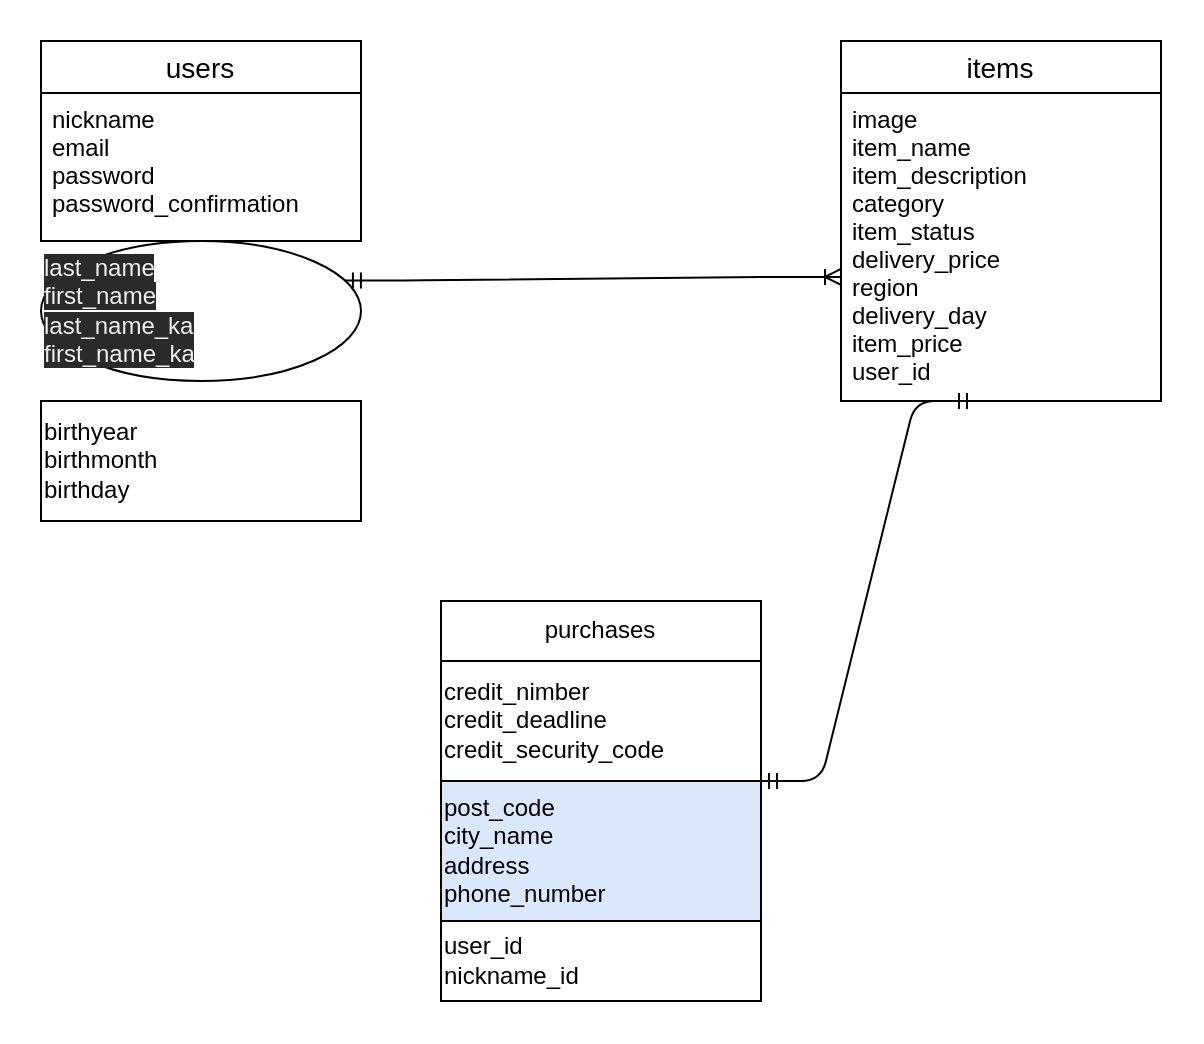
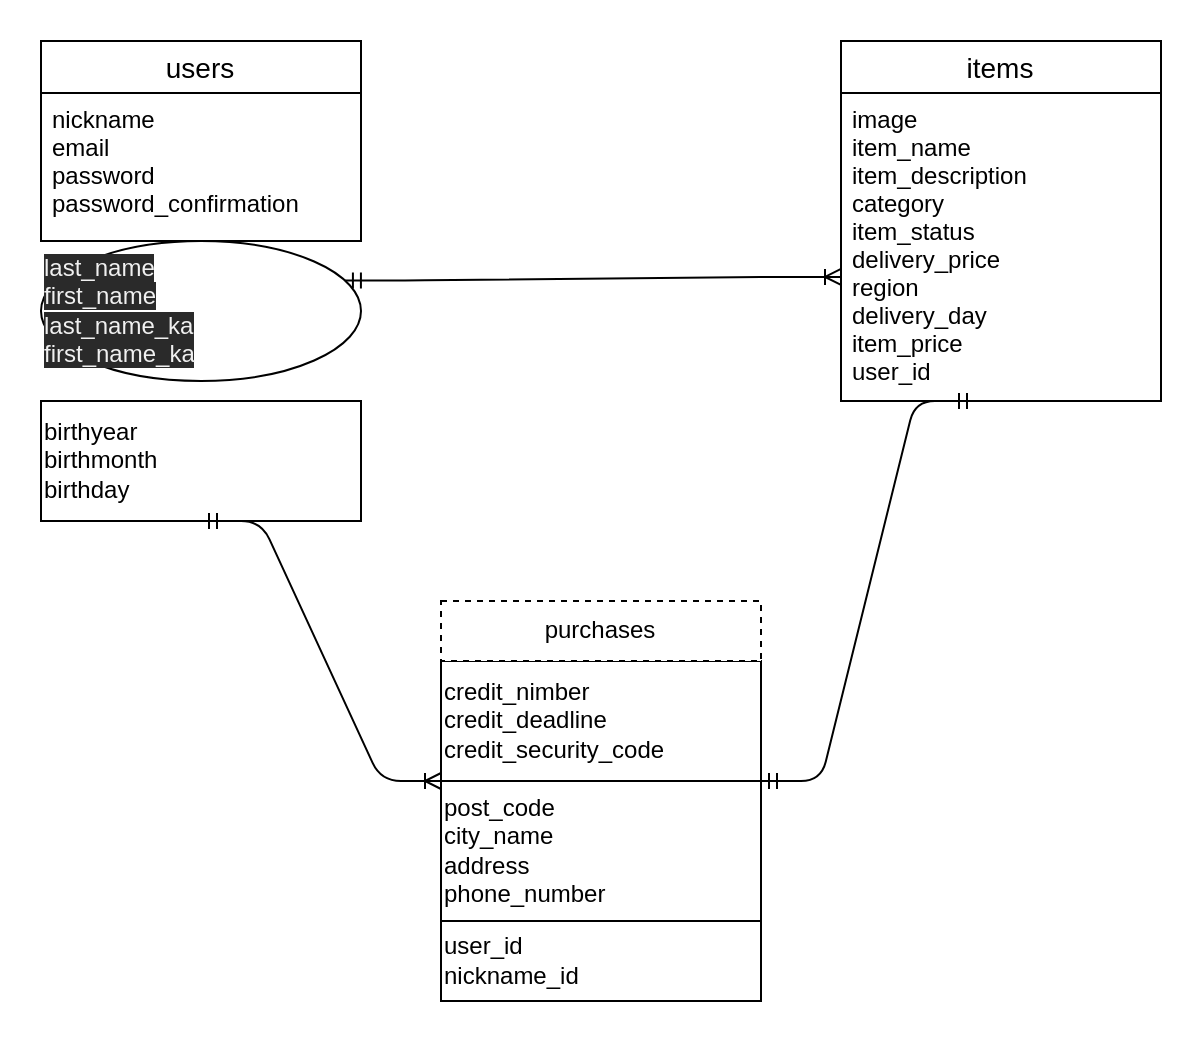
(601, 631) -> (601, 631)
none -> (330, 670)
(601, 851) -> (601, 851)
